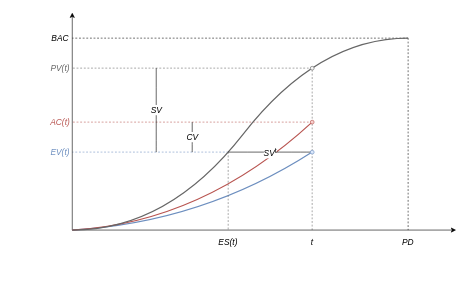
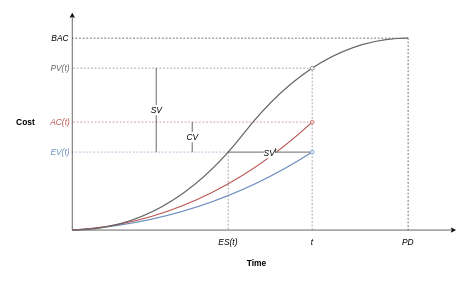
none -> (24, 122)
none -> (257, 266)
